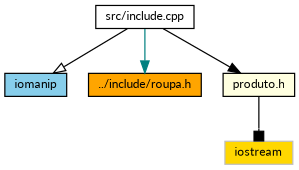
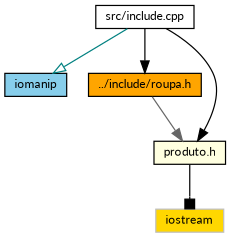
(145, 45) -> (145, 45)
(96, 48) -> (96, 48)
none -> (164, 114)
